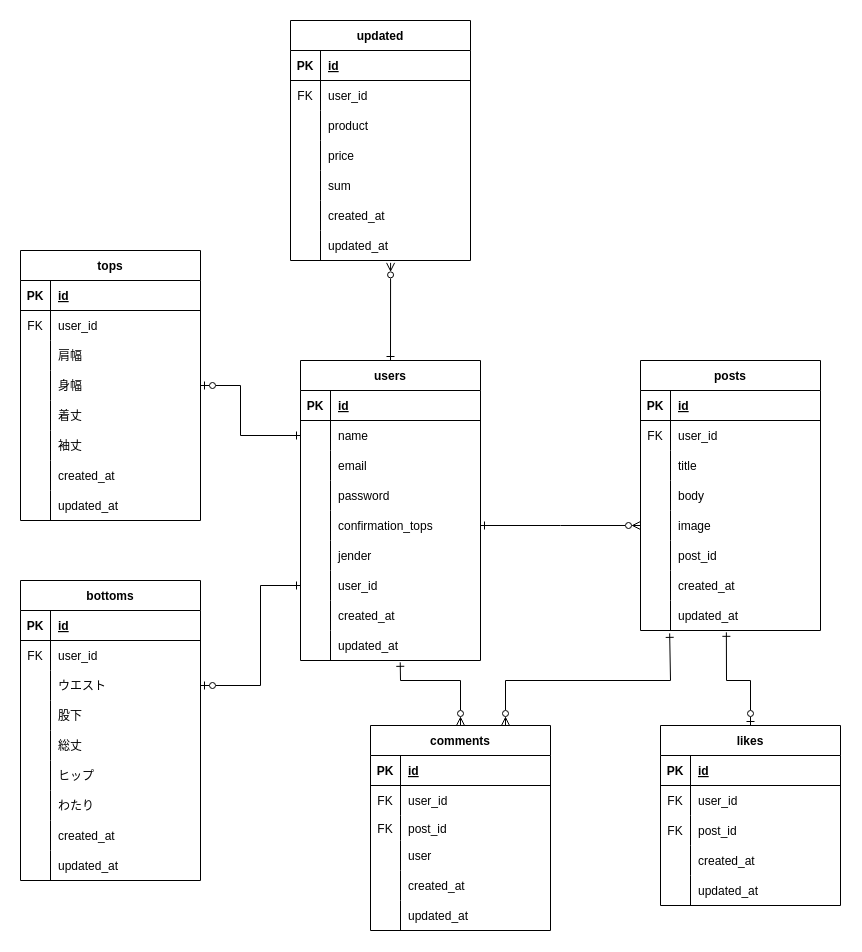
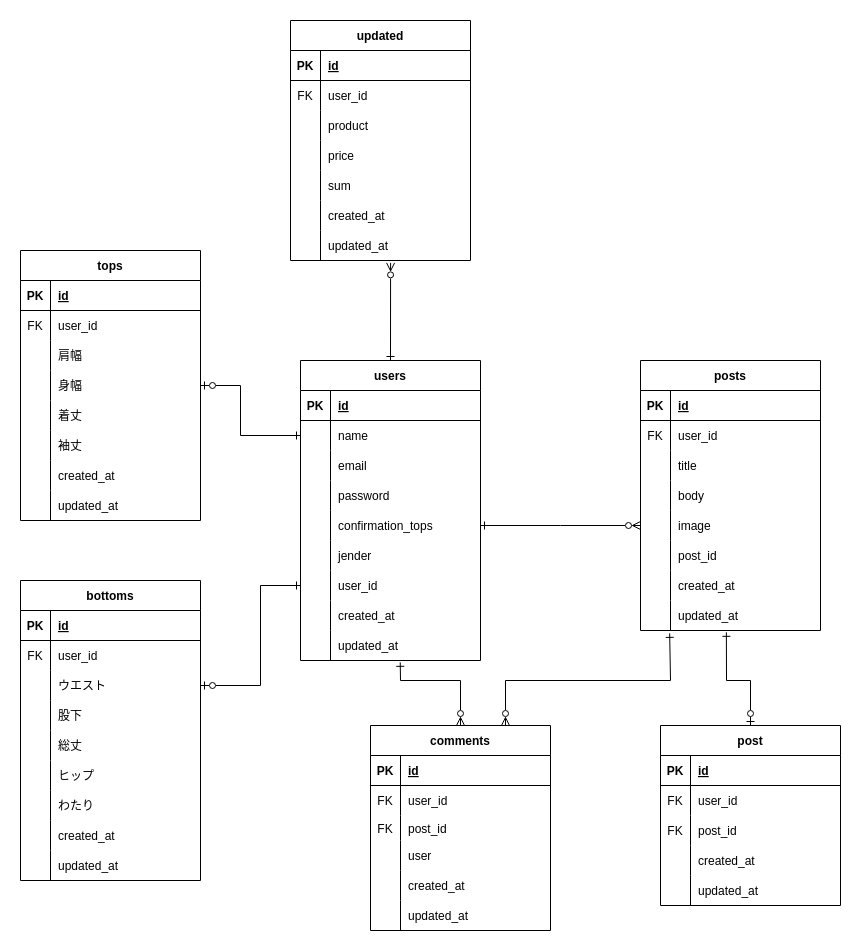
(750, 741) -> (750, 741)
